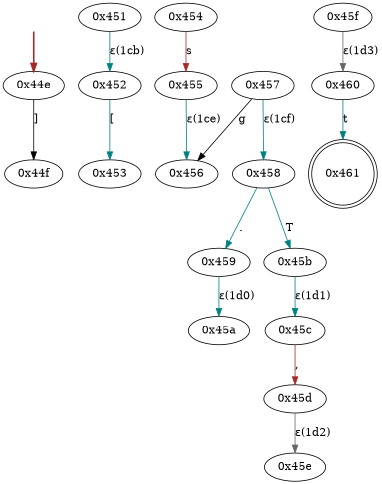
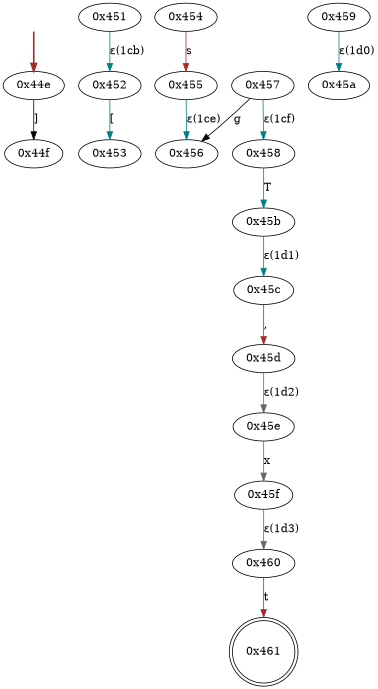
(343, 116) -> (264, 594)
(243, 215) -> none
none -> (264, 457)
